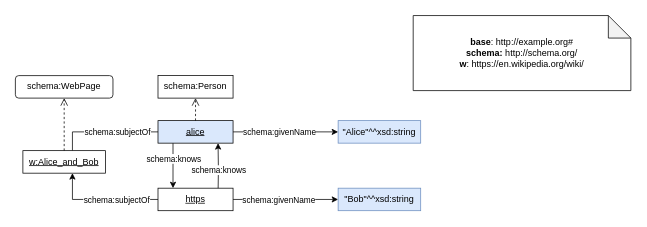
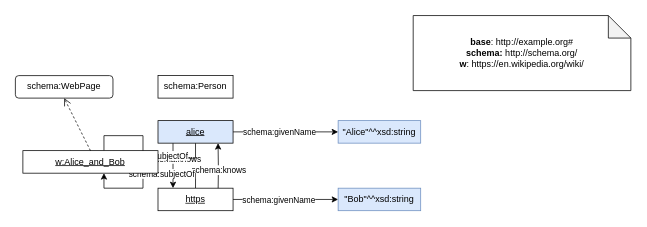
(195, 110) -> none
(64, 162) -> (90, 162)
